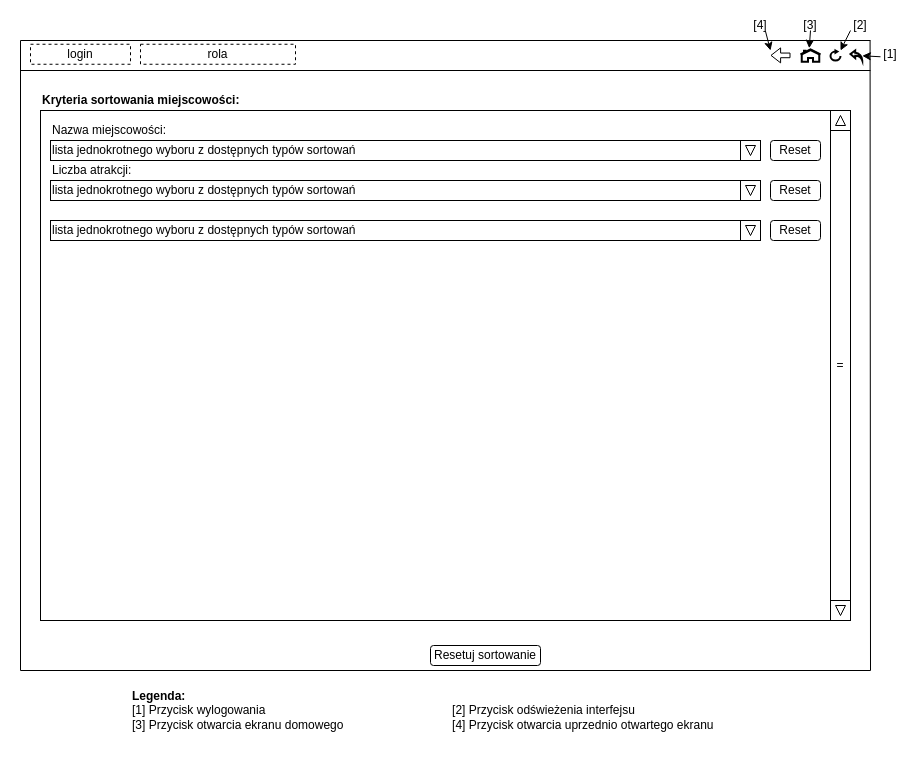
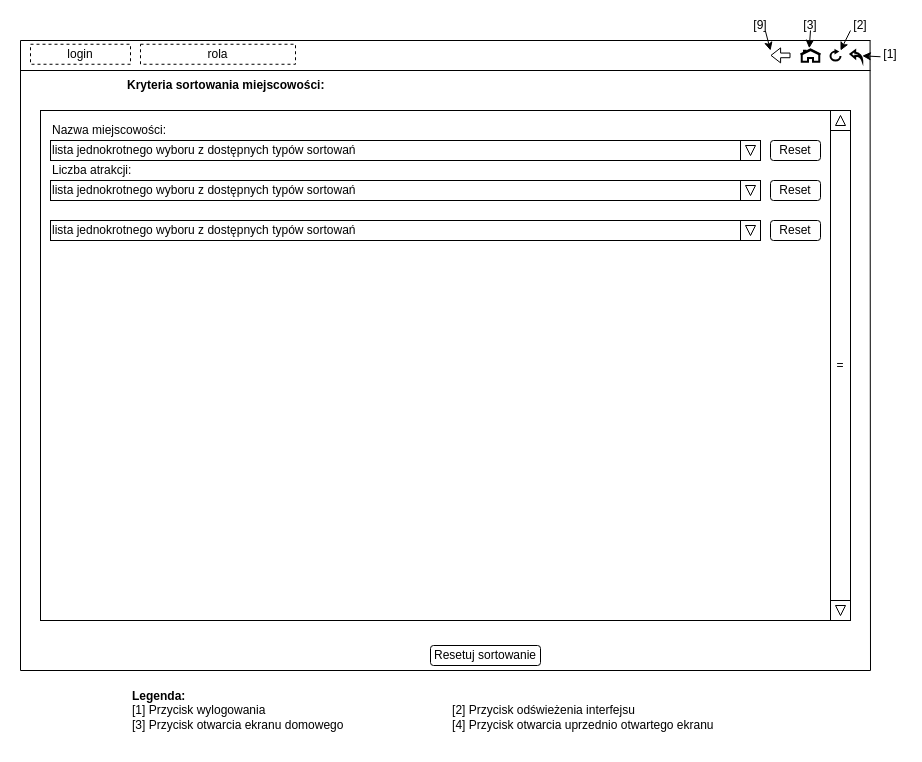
(761, 26) -> (761, 26)
(251, 101) -> (336, 86)
